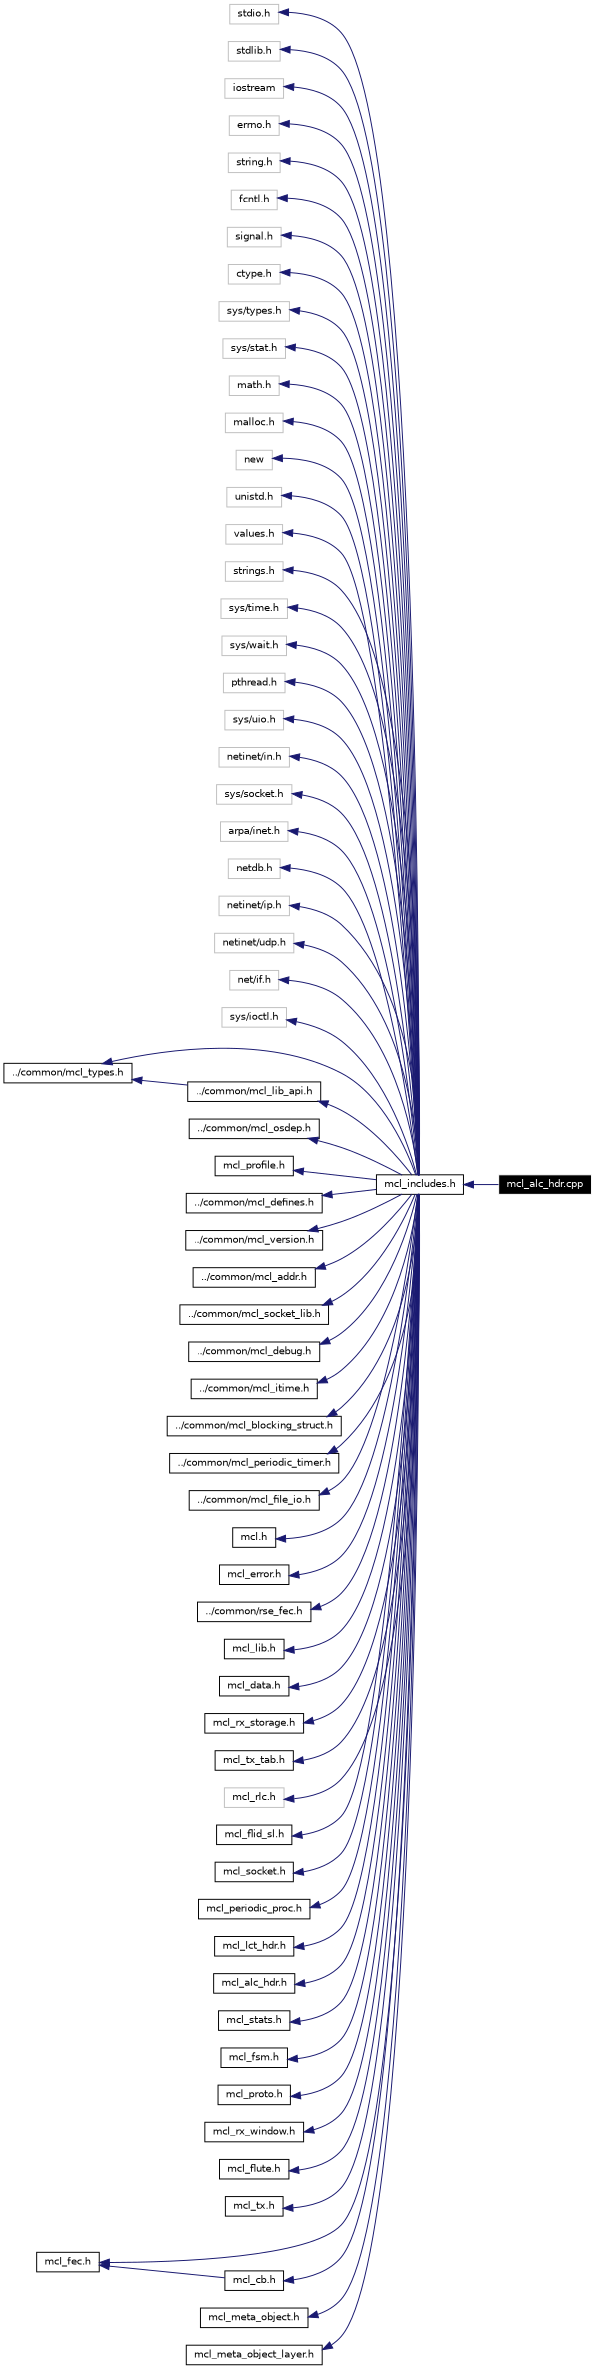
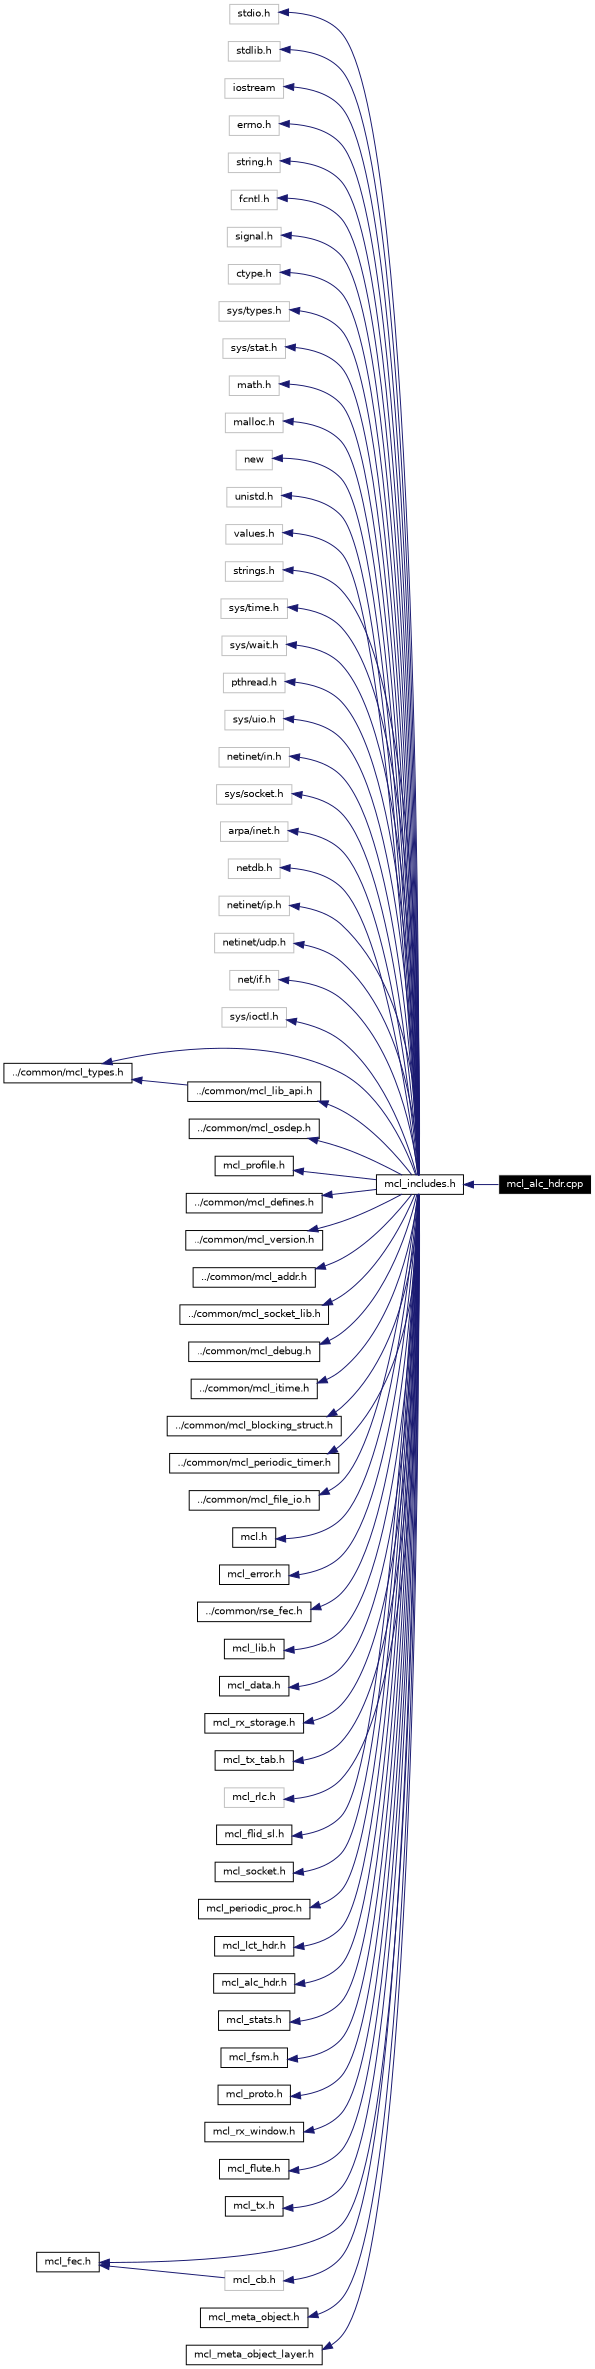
(254, 2281) -> (254, 2281)
